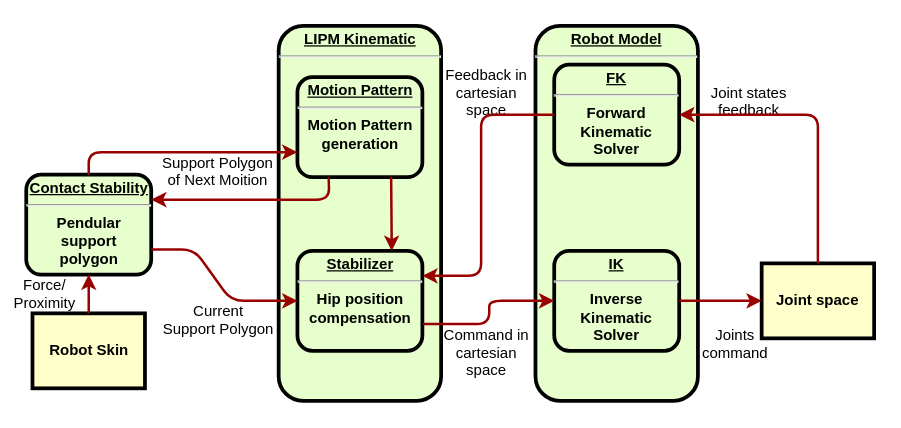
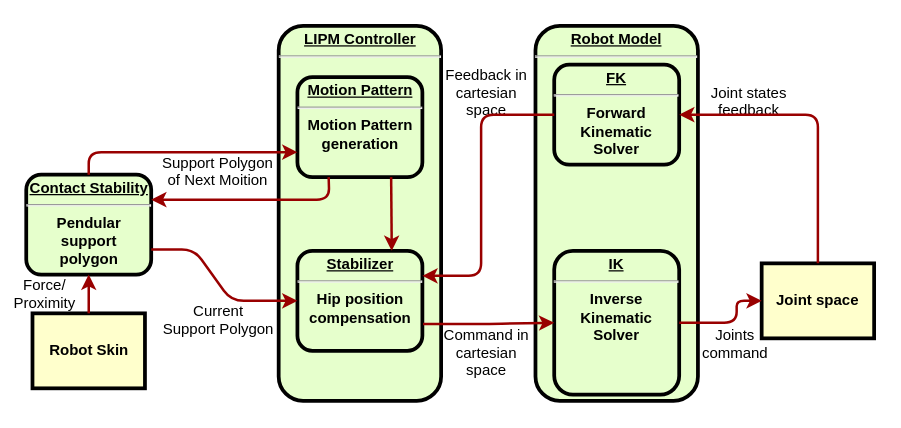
(361, 26) -> (361, 26)
(617, 301) -> (617, 323)
